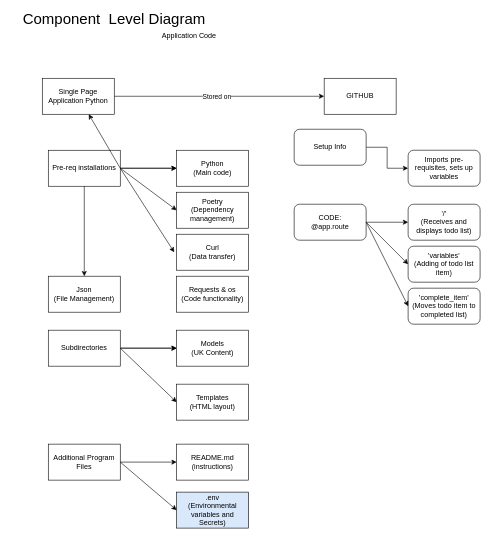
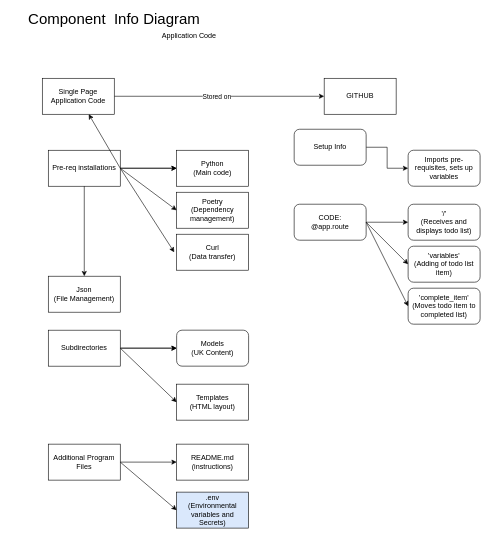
(114, 18) -> (114, 18)
(78, 96) -> (78, 96)
(213, 294) -> none
(213, 348) -> (213, 348)
